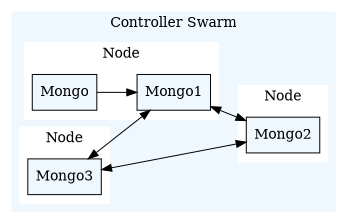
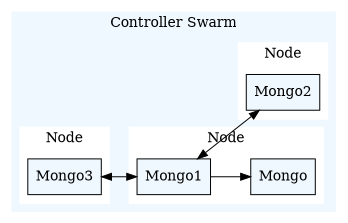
(112, 92) -> (226, 177)
(174, 156) -> none
